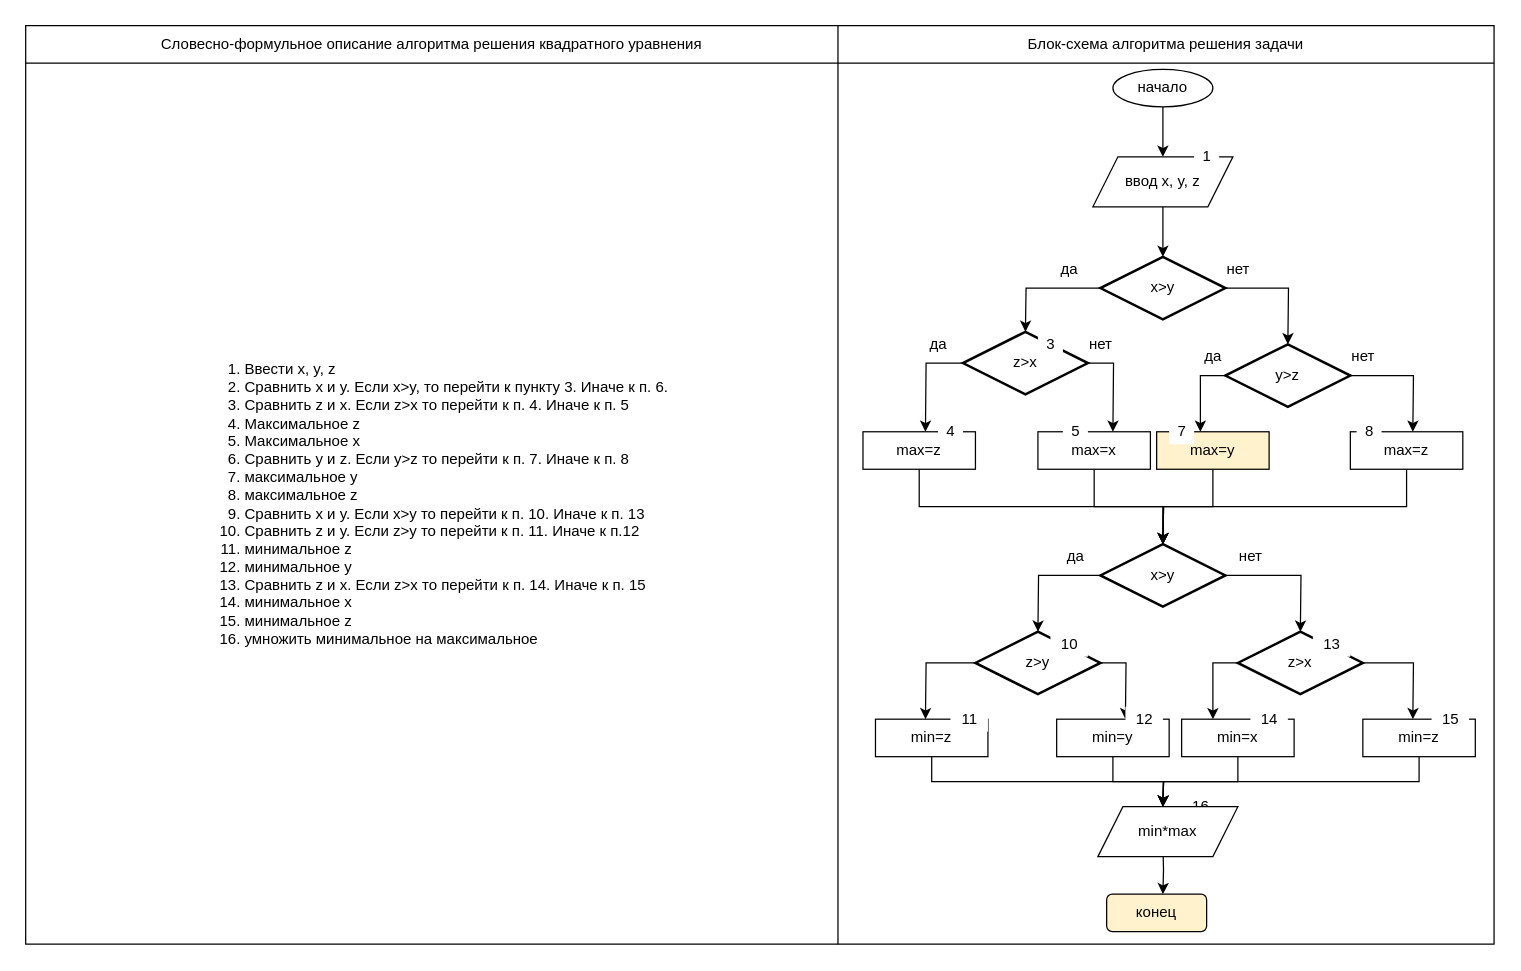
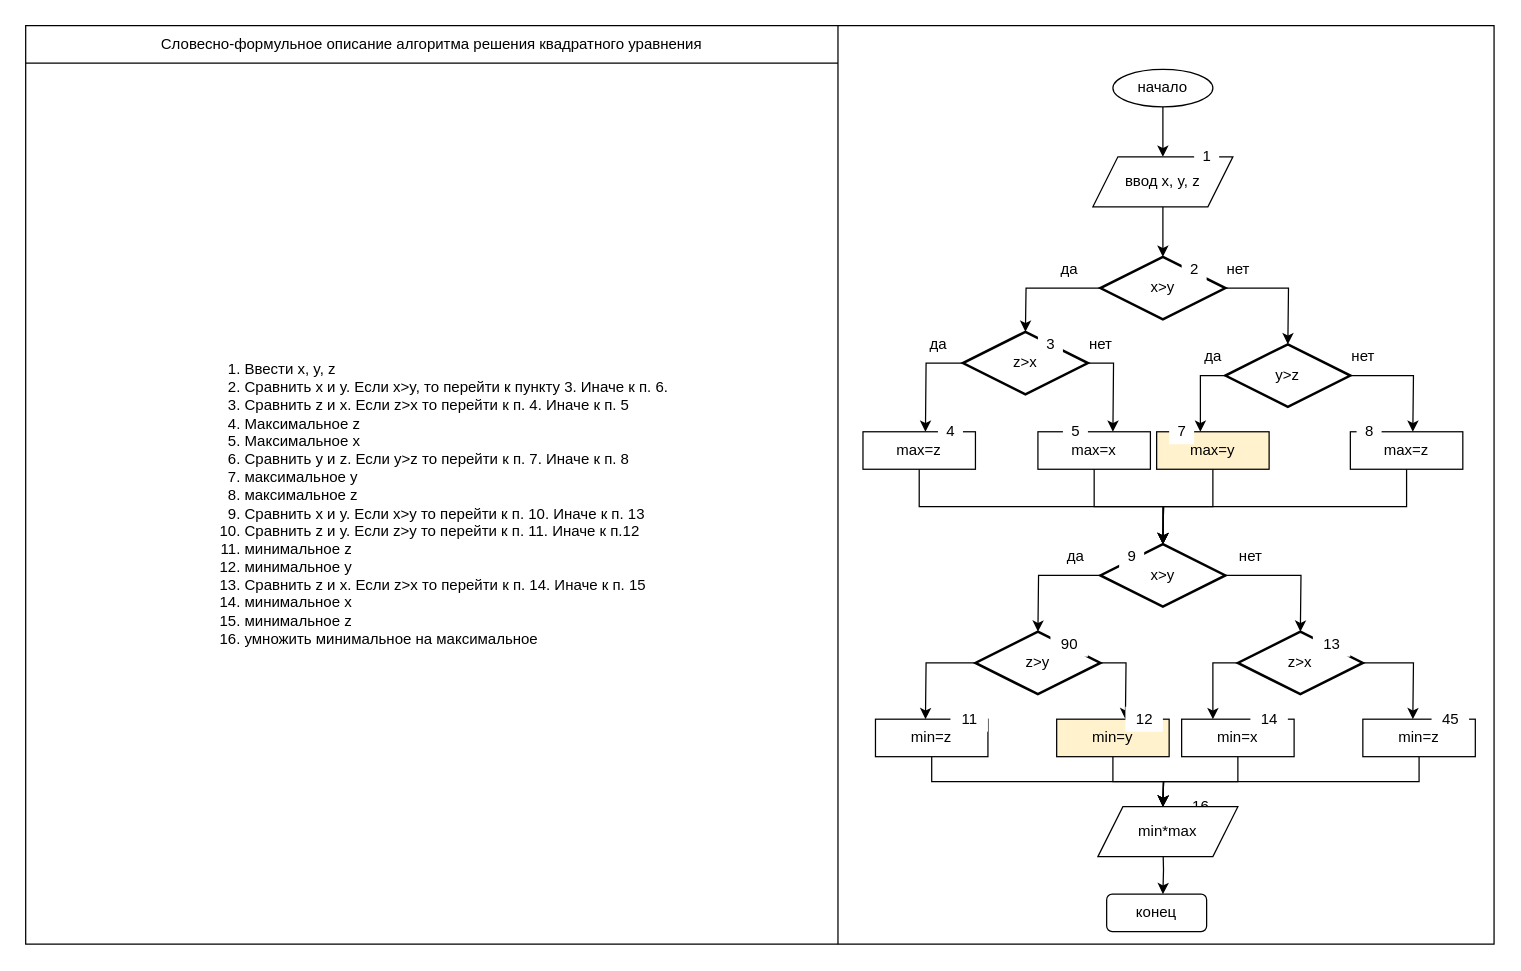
(1166, 44) -> none
none -> (1194, 269)
none -> (1132, 557)
(1070, 644) -> (1070, 644)
(1451, 719) -> (1451, 719)
(1113, 738) -> (1113, 738)
(1157, 913) -> (1157, 913)
